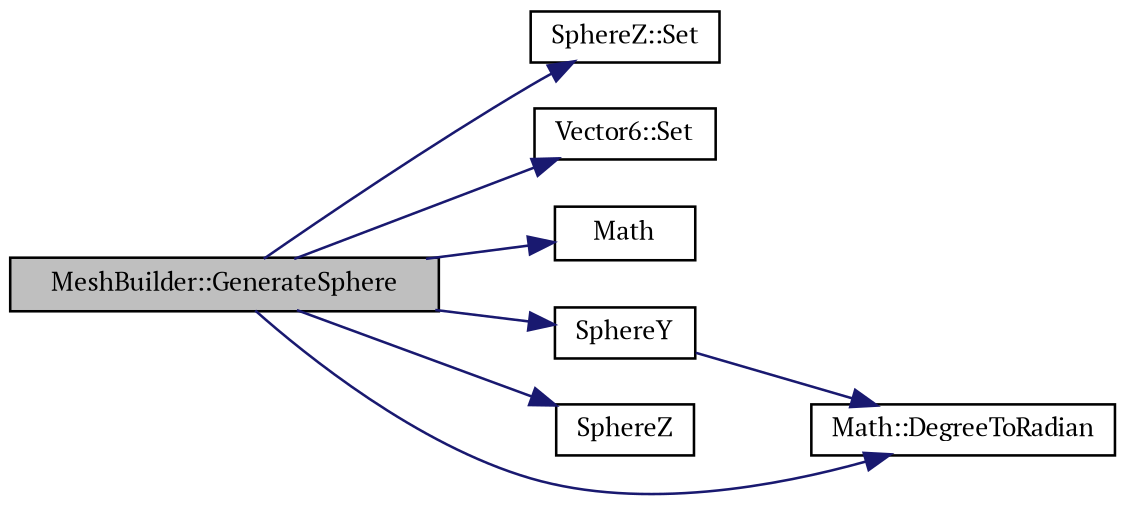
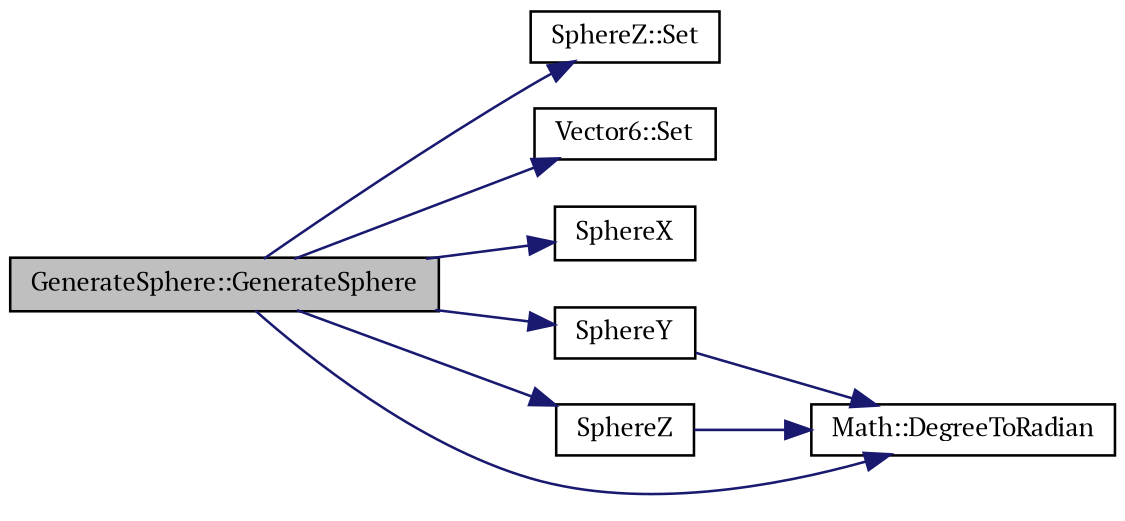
(625, 233) -> (625, 233)
(225, 284) -> (225, 284)
none -> (740, 430)
